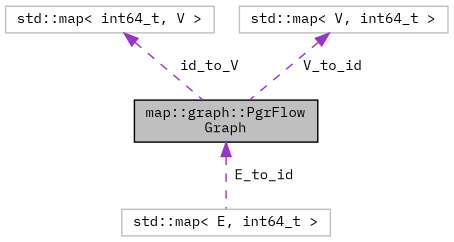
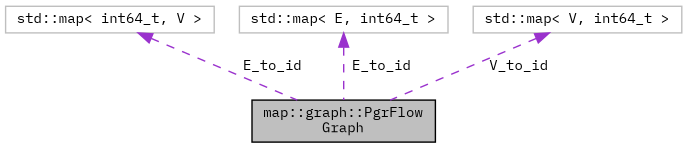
(206, 66) -> (269, 66)
(226, 183) -> (344, 74)
